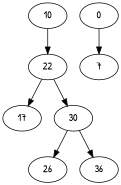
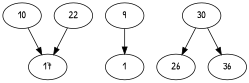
(99, 16) -> (125, 16)
(48, 38) -> (33, 38)
(99, 67) -> (125, 67)
(59, 89) -> none
